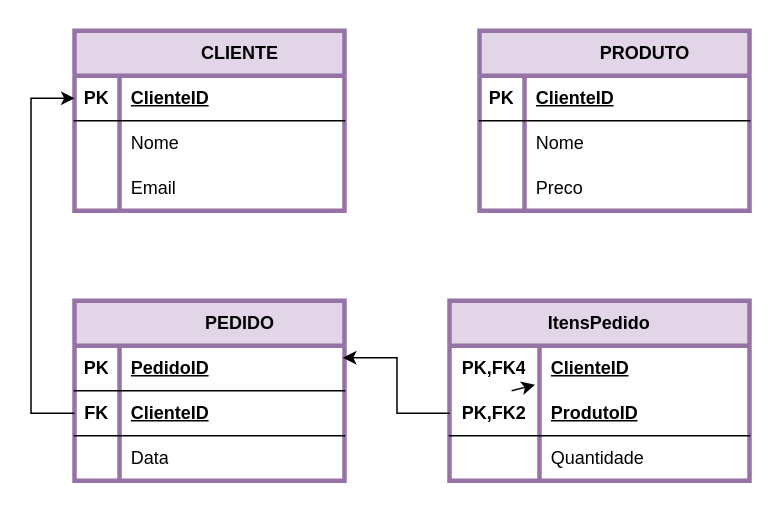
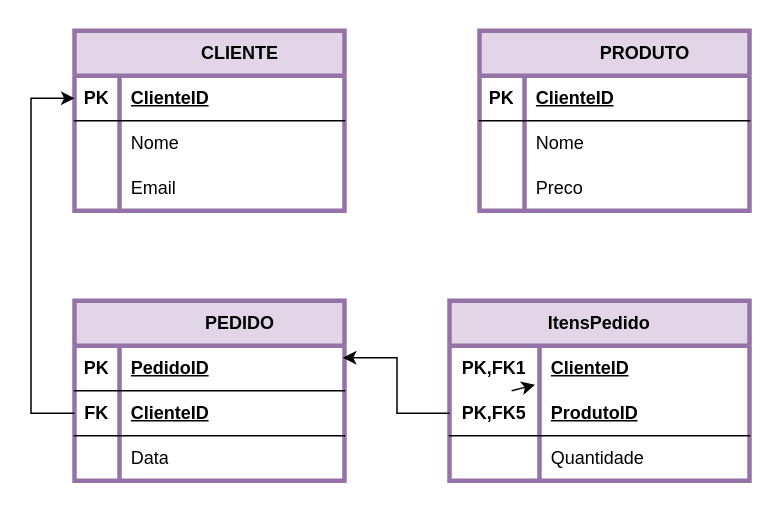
(494, 368) -> (494, 368)
(494, 413) -> (494, 413)
